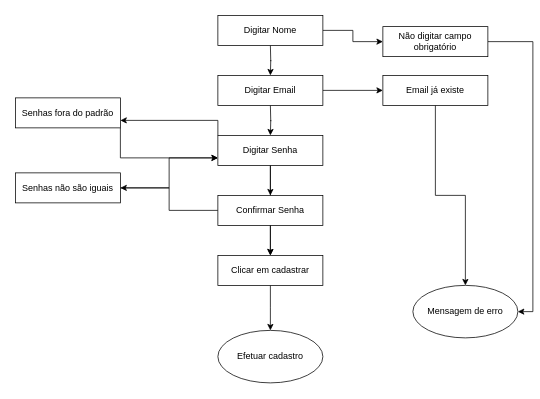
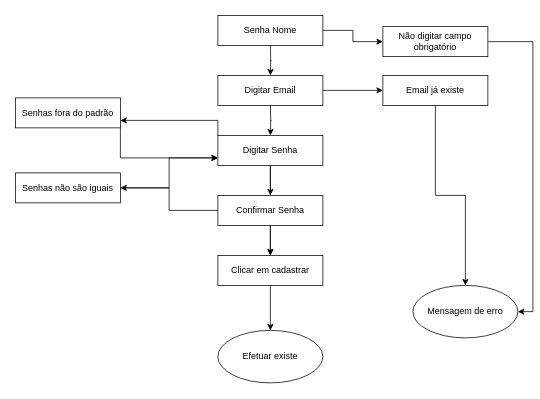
(270, 30) -> (270, 30)
(270, 357) -> (270, 357)
